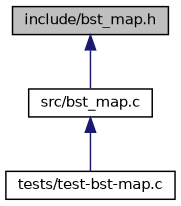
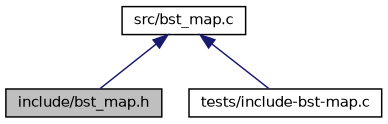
(90, 69) -> (128, 66)
(90, 185) -> (285, 103)
